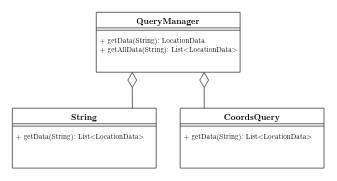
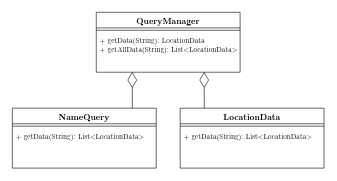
(84, 117) -> (84, 117)
(252, 117) -> (252, 117)
